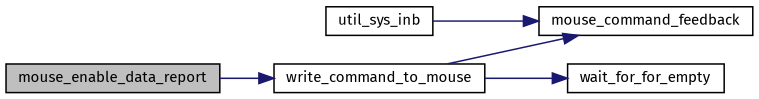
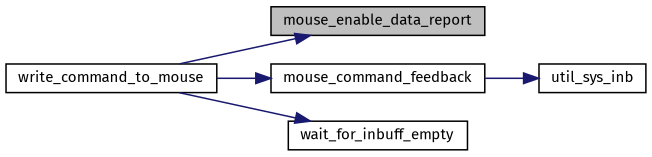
(478, 21) -> (504, 78)
(239, 78) -> (237, 51)
(646, 78) -> (378, 136)
